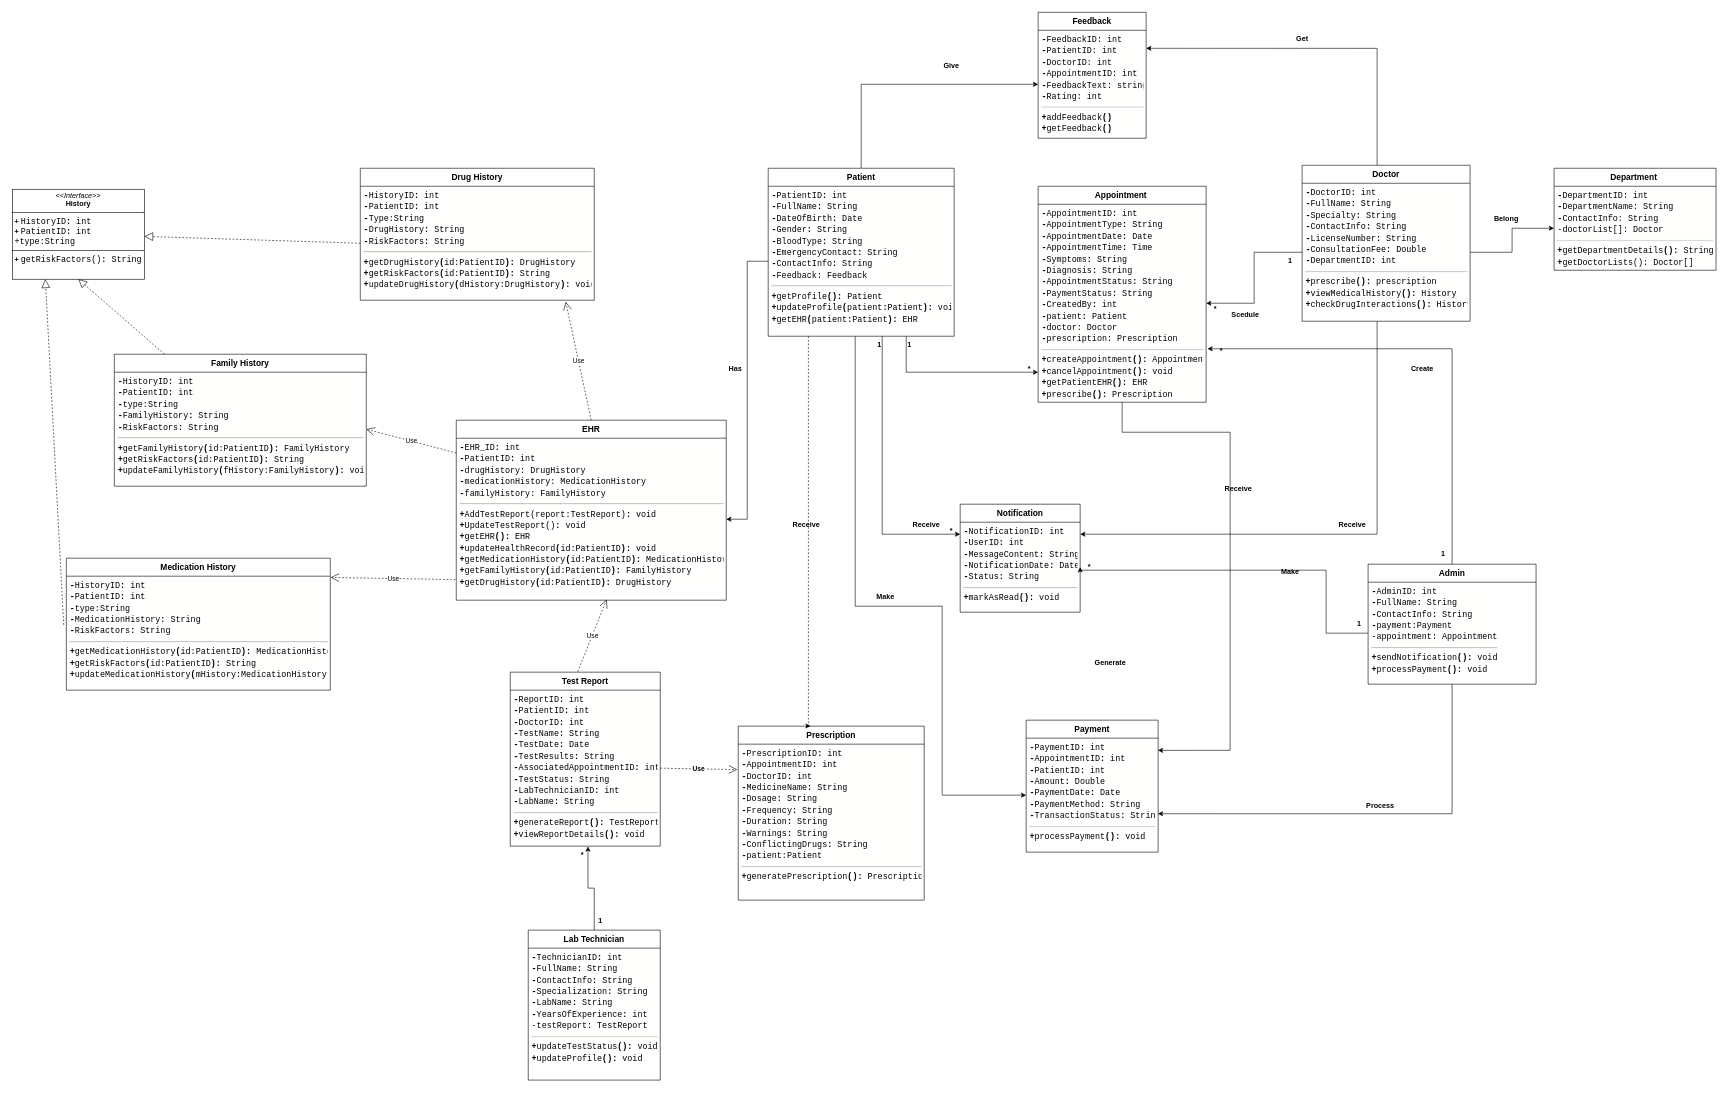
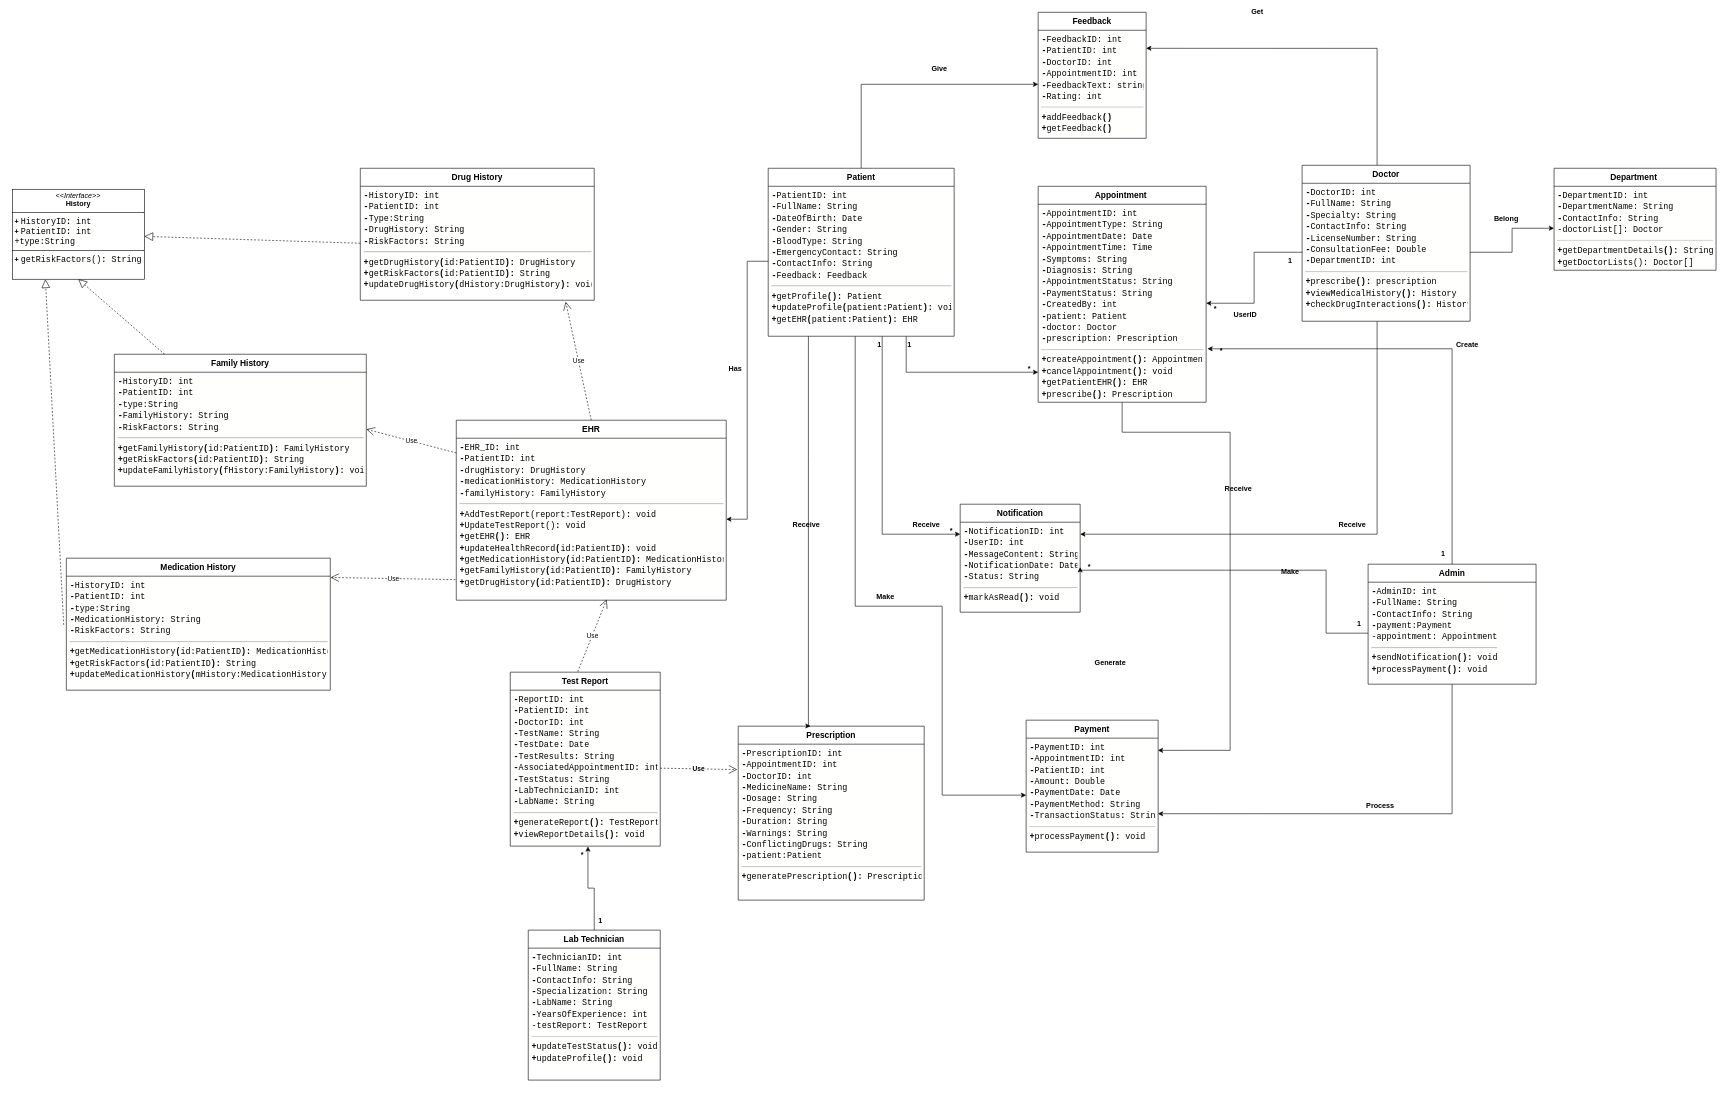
(1302, 39) -> (1257, 12)
(951, 66) -> (939, 69)
(1246, 315) -> (1246, 315)
(1422, 369) -> (1467, 345)
(809, 533) -> (809, 533)
